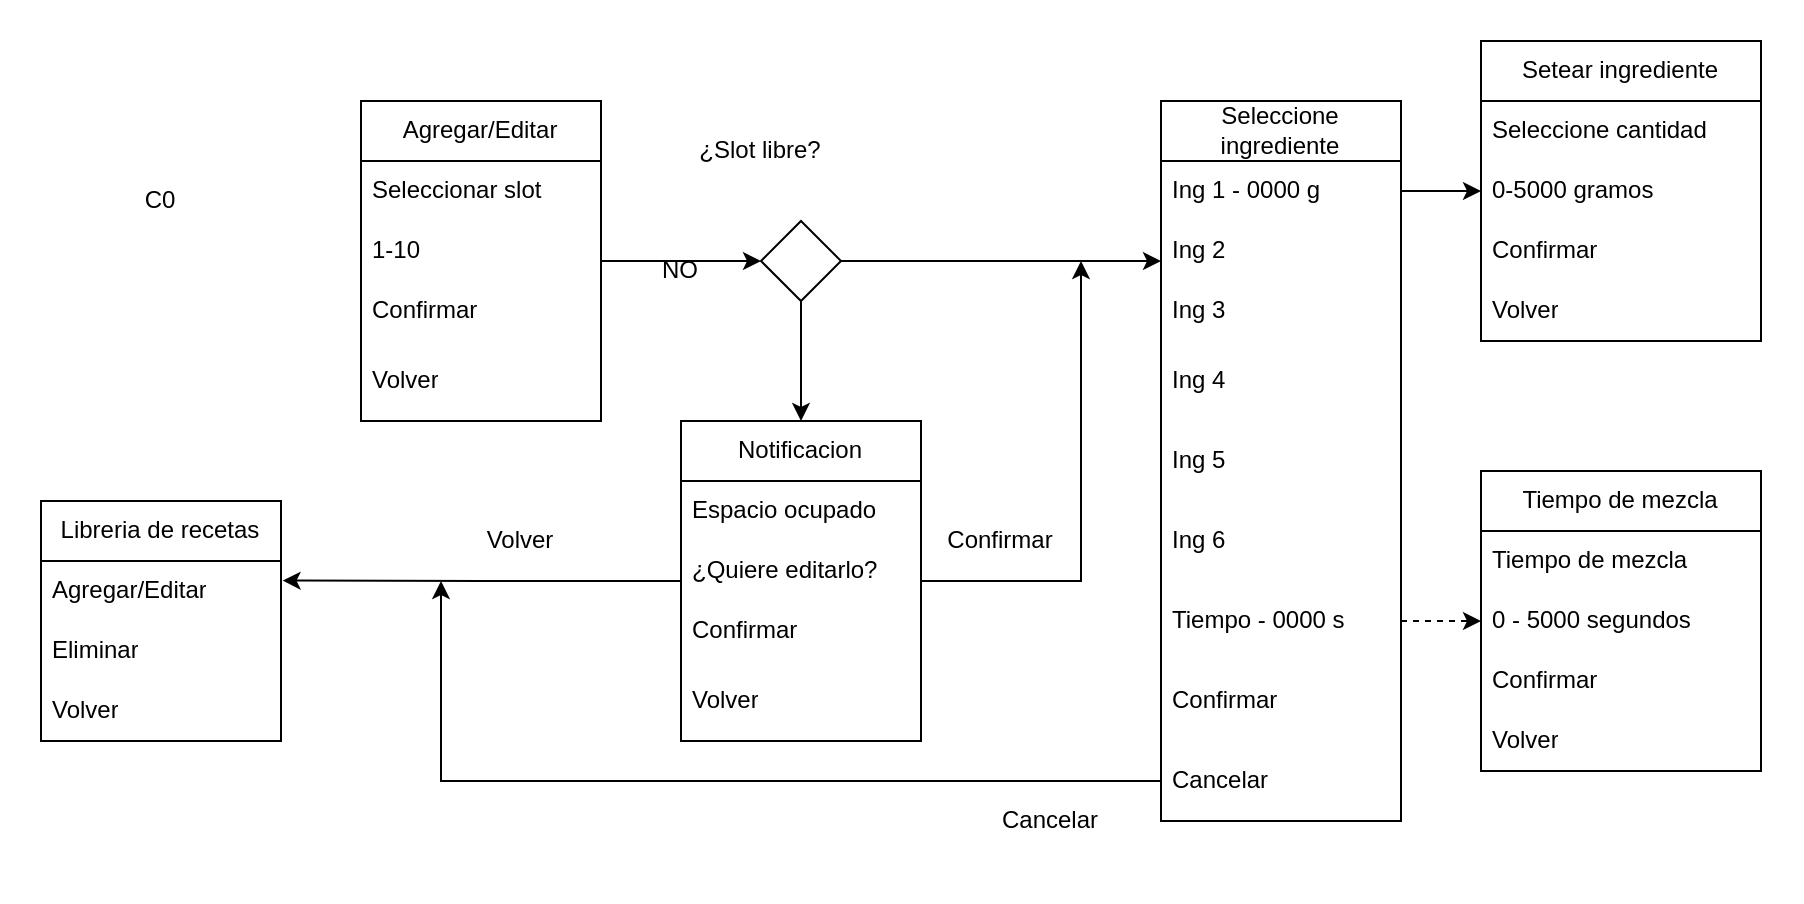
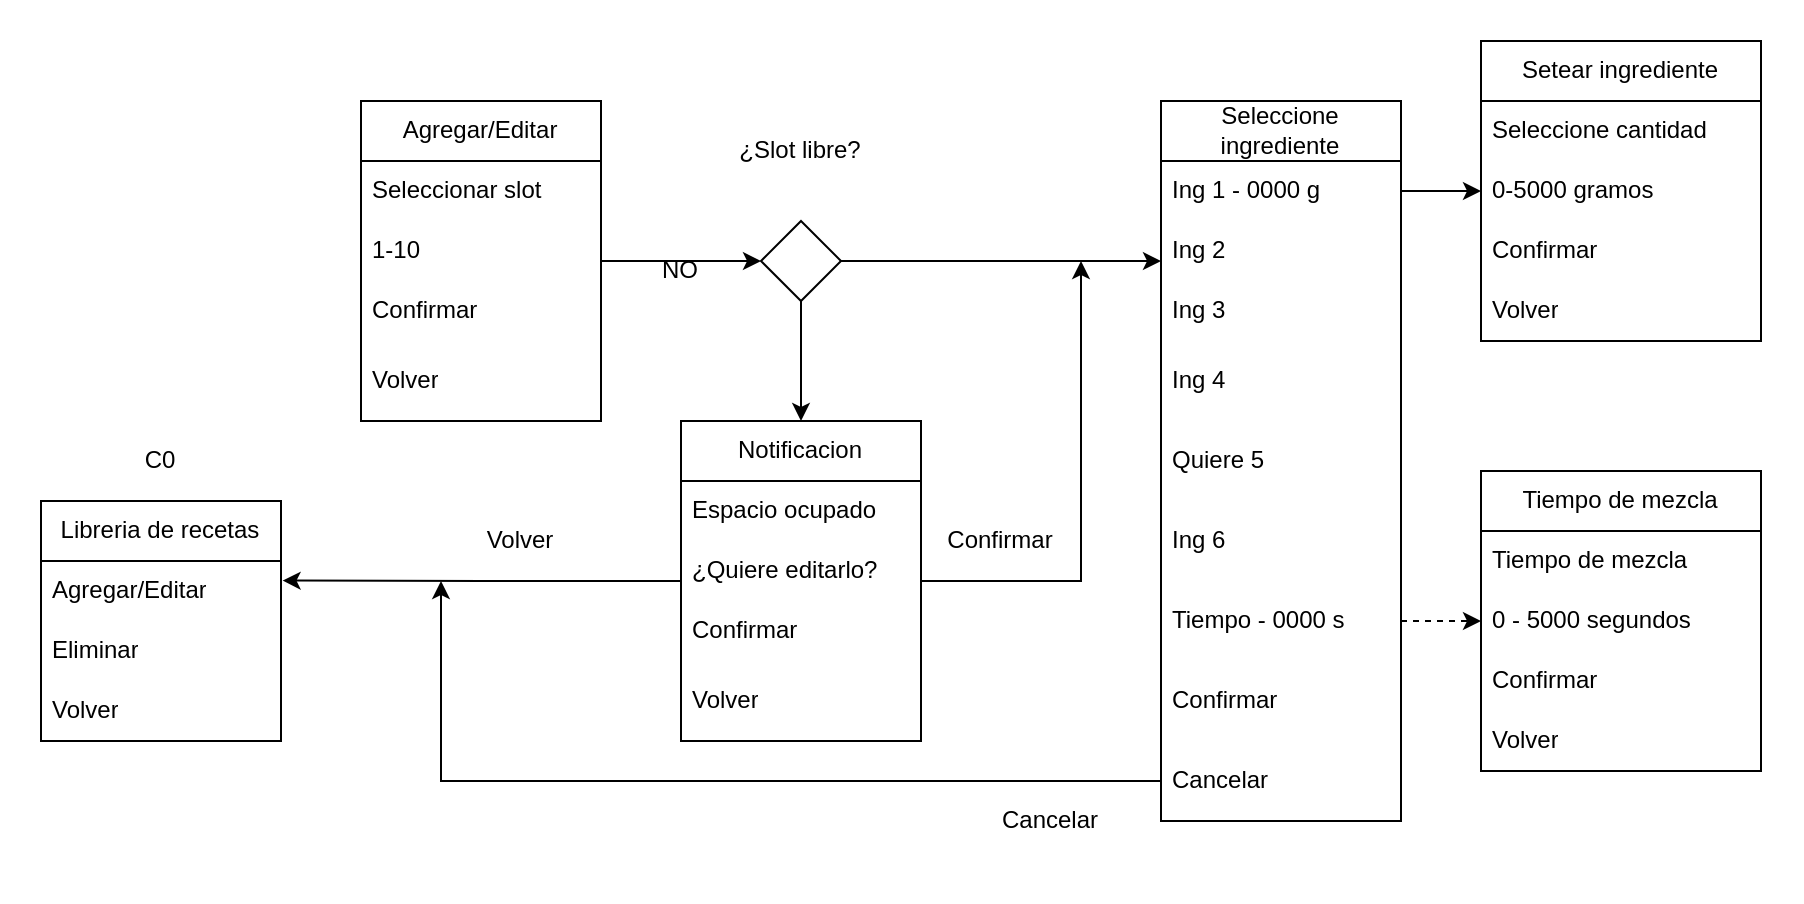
(761, 151) -> (801, 151)
(161, 201) -> (161, 461)
(1203, 461) -> (1221, 461)
